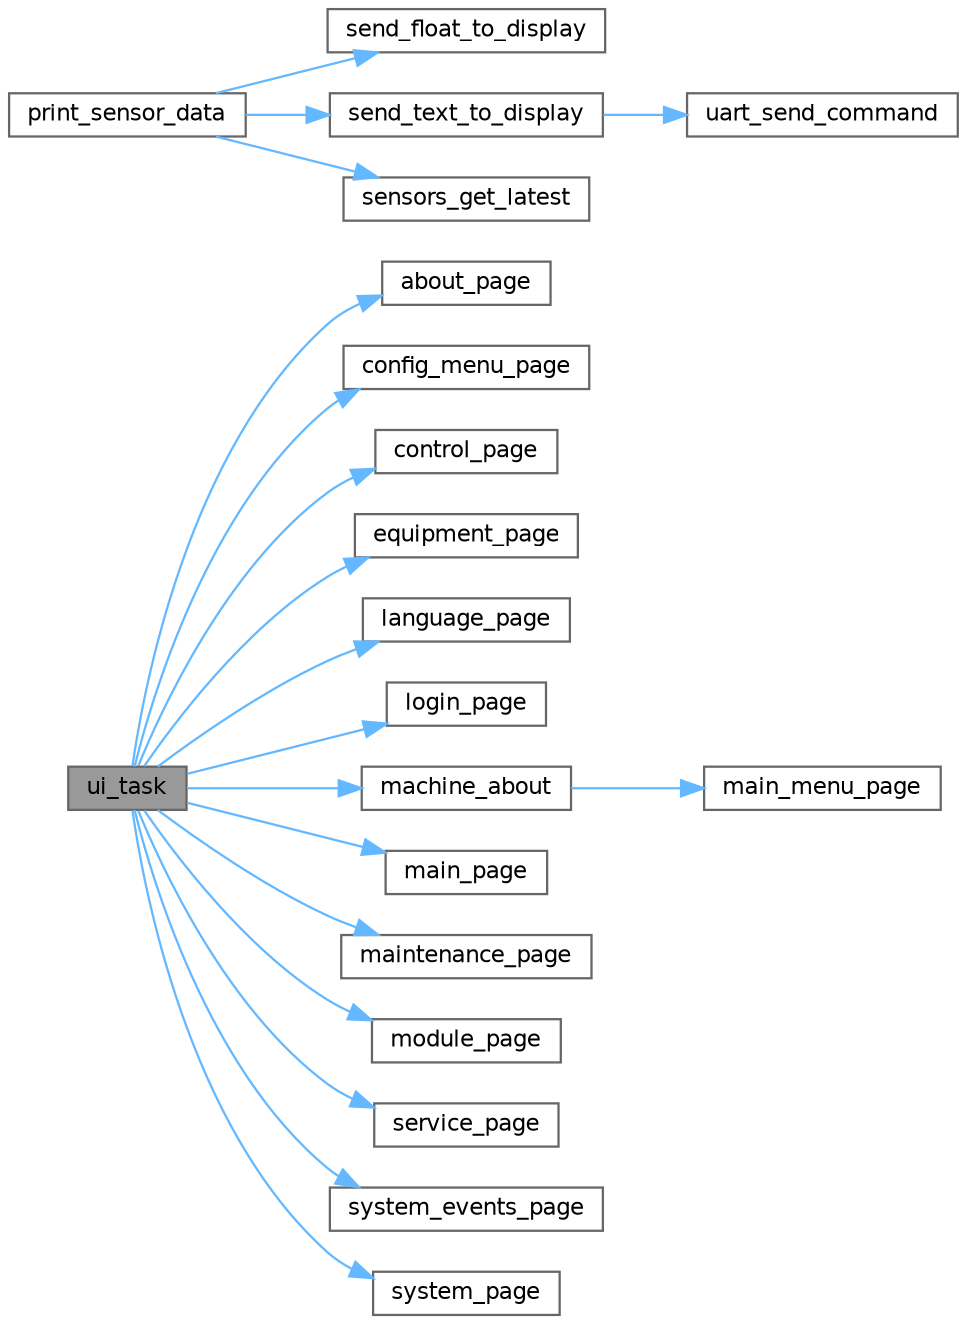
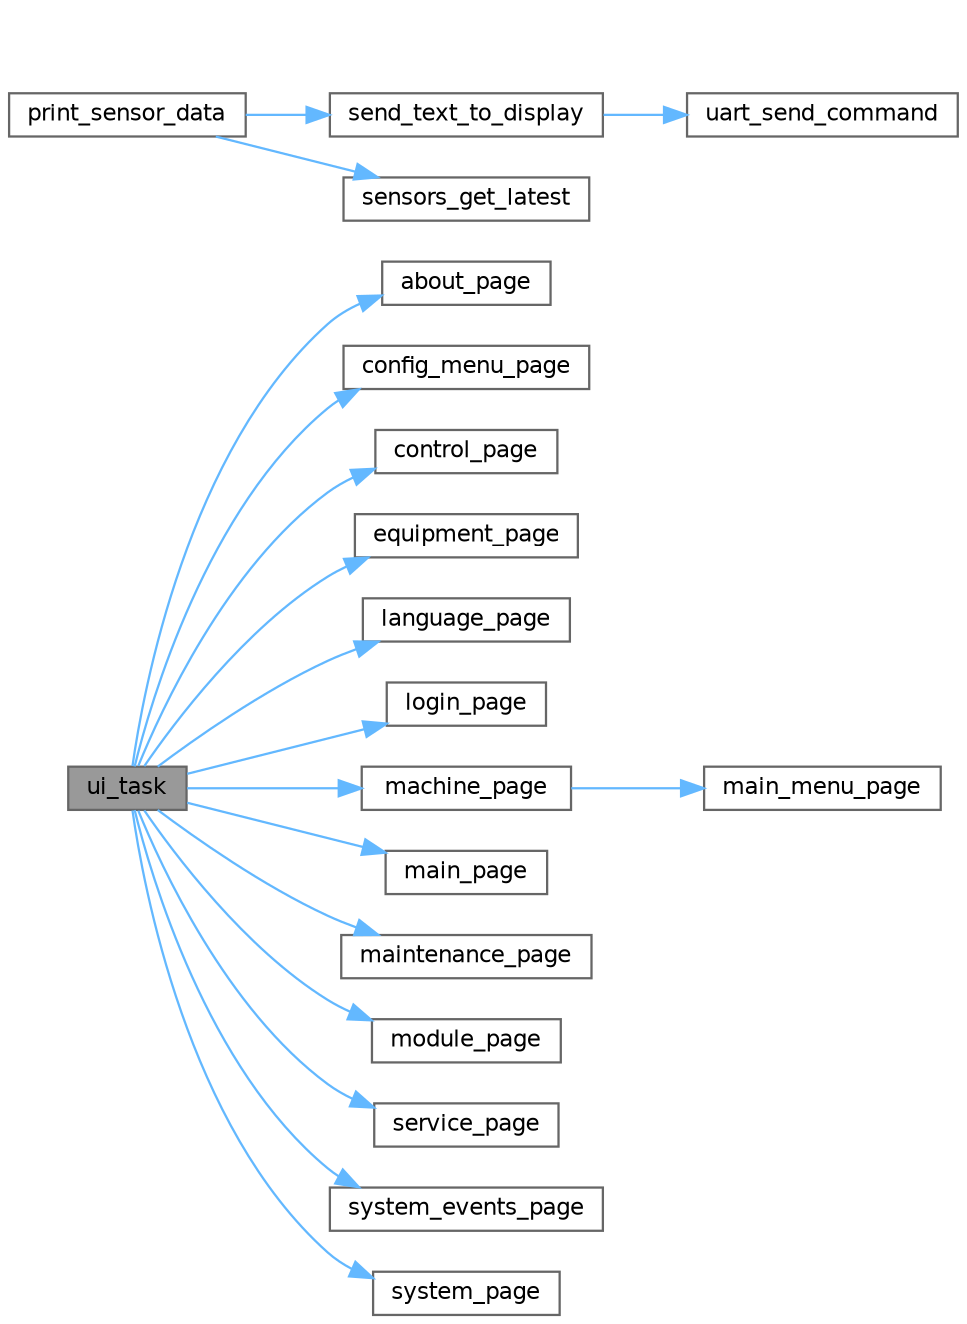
(466, 31) -> none
(466, 788) -> (466, 788)
